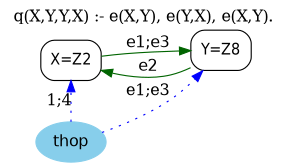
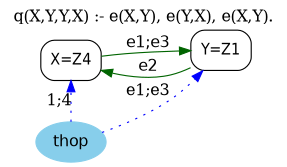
(221, 50) -> (221, 50)
(71, 60) -> (71, 60)
